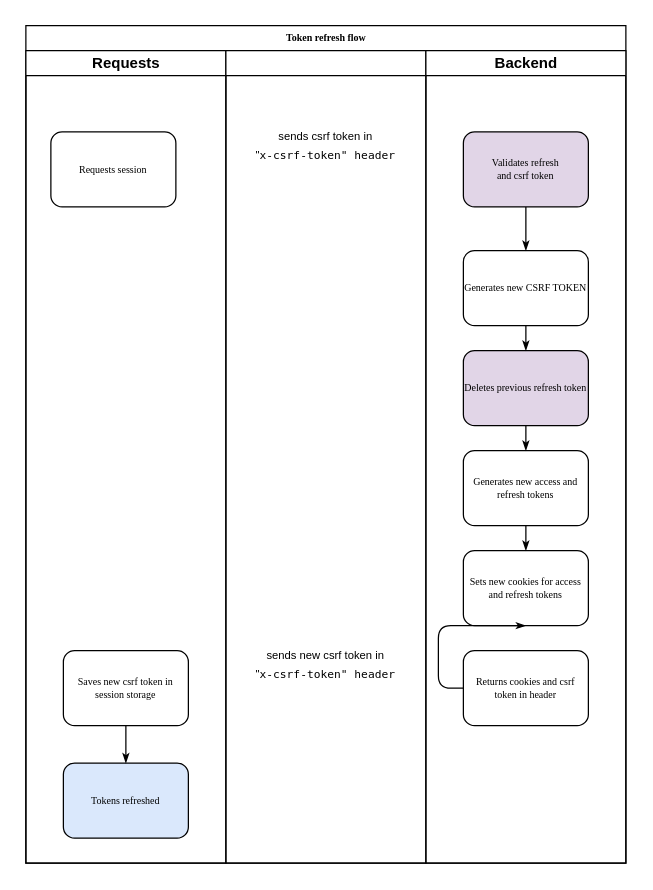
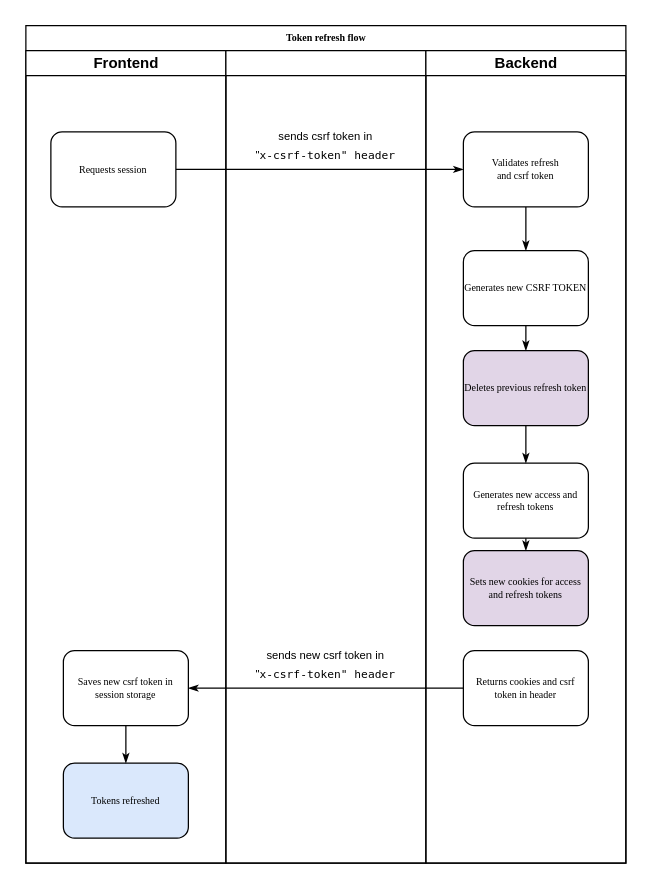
(126, 63) -> (126, 63)
none -> (316, 169)
(526, 169) -> (526, 169)
(526, 488) -> (526, 501)
(526, 588) -> (526, 588)
(438, 645) -> (322, 688)
